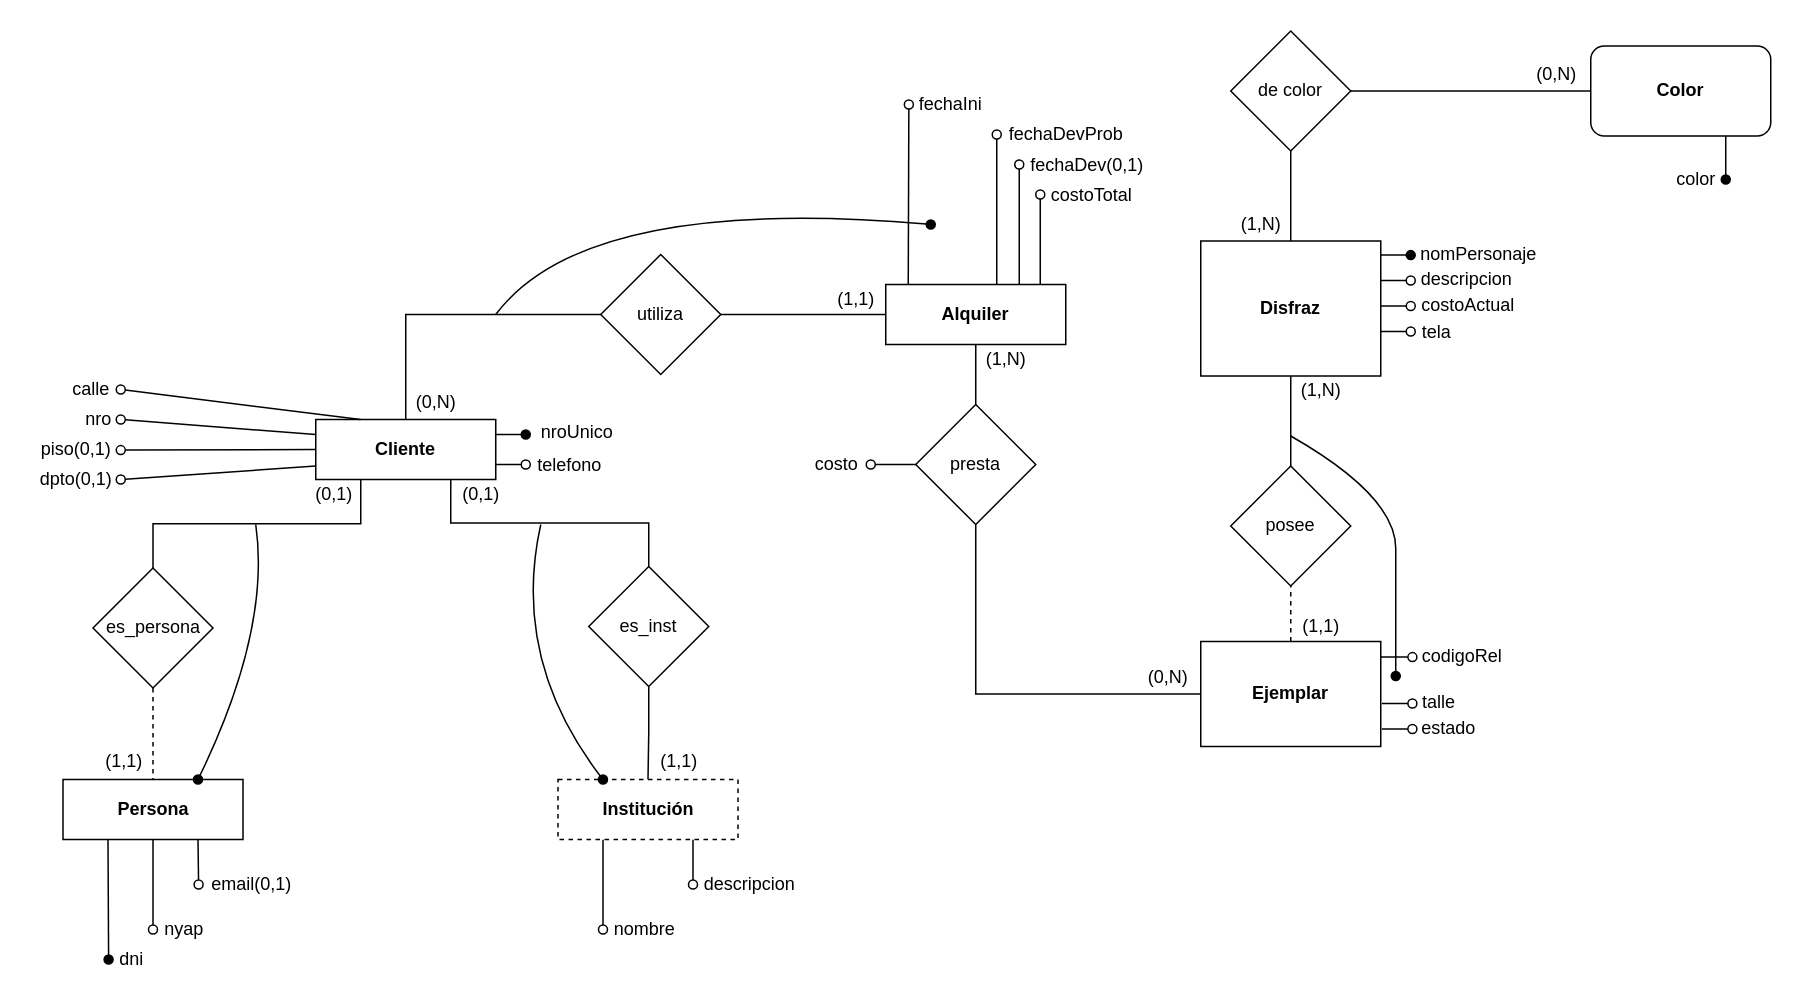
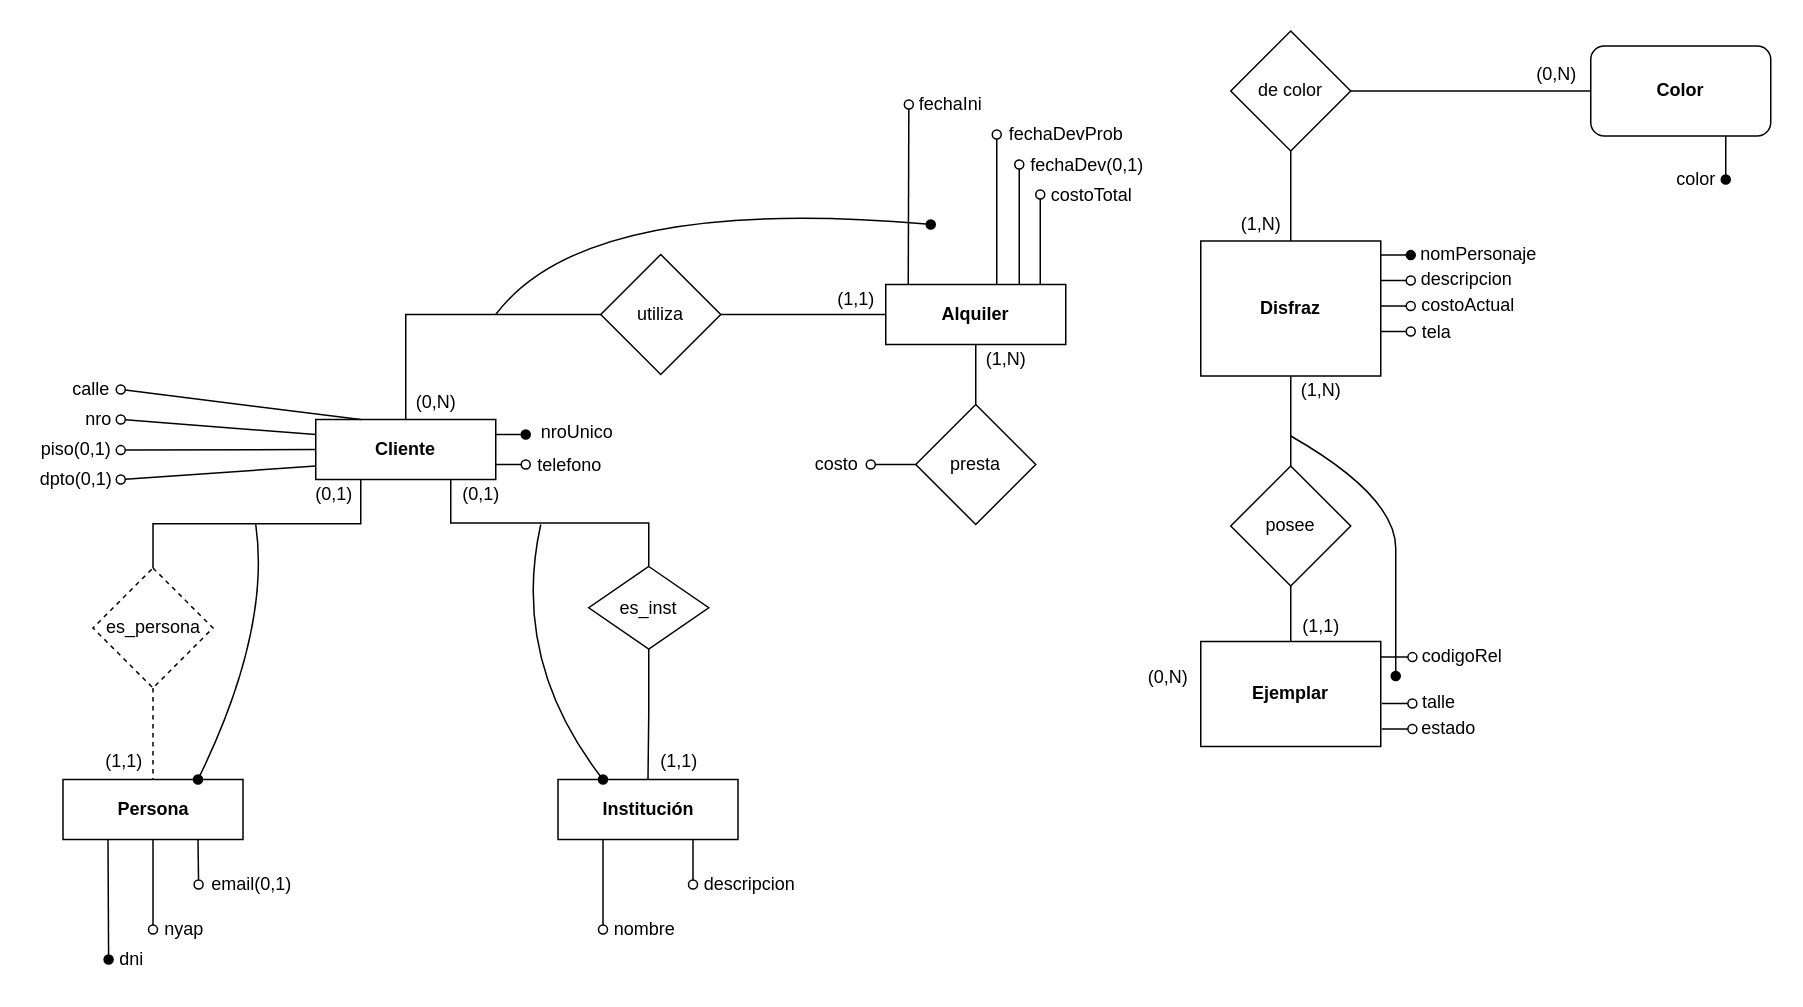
(1291, 611) -> (1291, 611)
(649, 626) -> (649, 608)
(153, 628) -> (153, 628)
(1004, 694) -> none
(648, 809) -> (648, 809)
